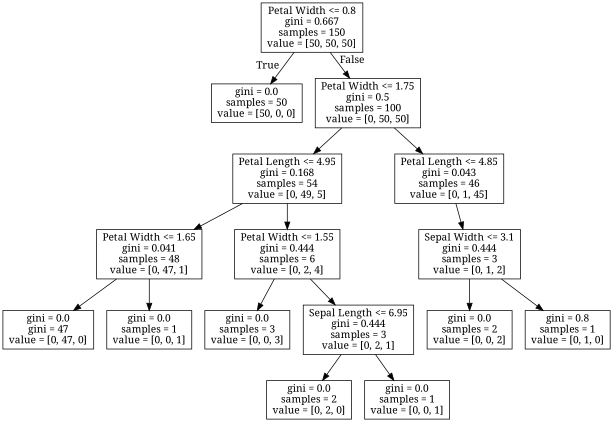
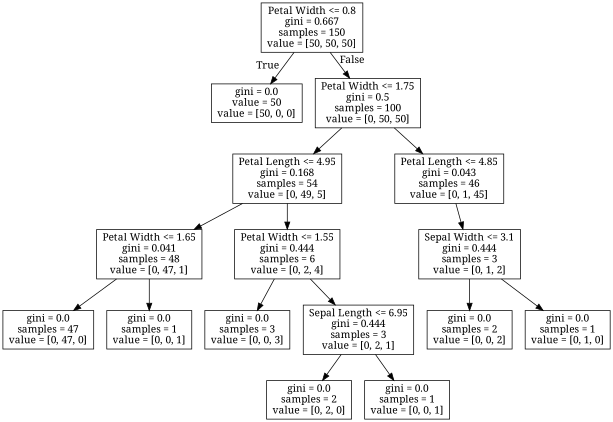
(257, 103) -> (257, 103)
(48, 330) -> (48, 330)
(568, 330) -> (568, 330)
